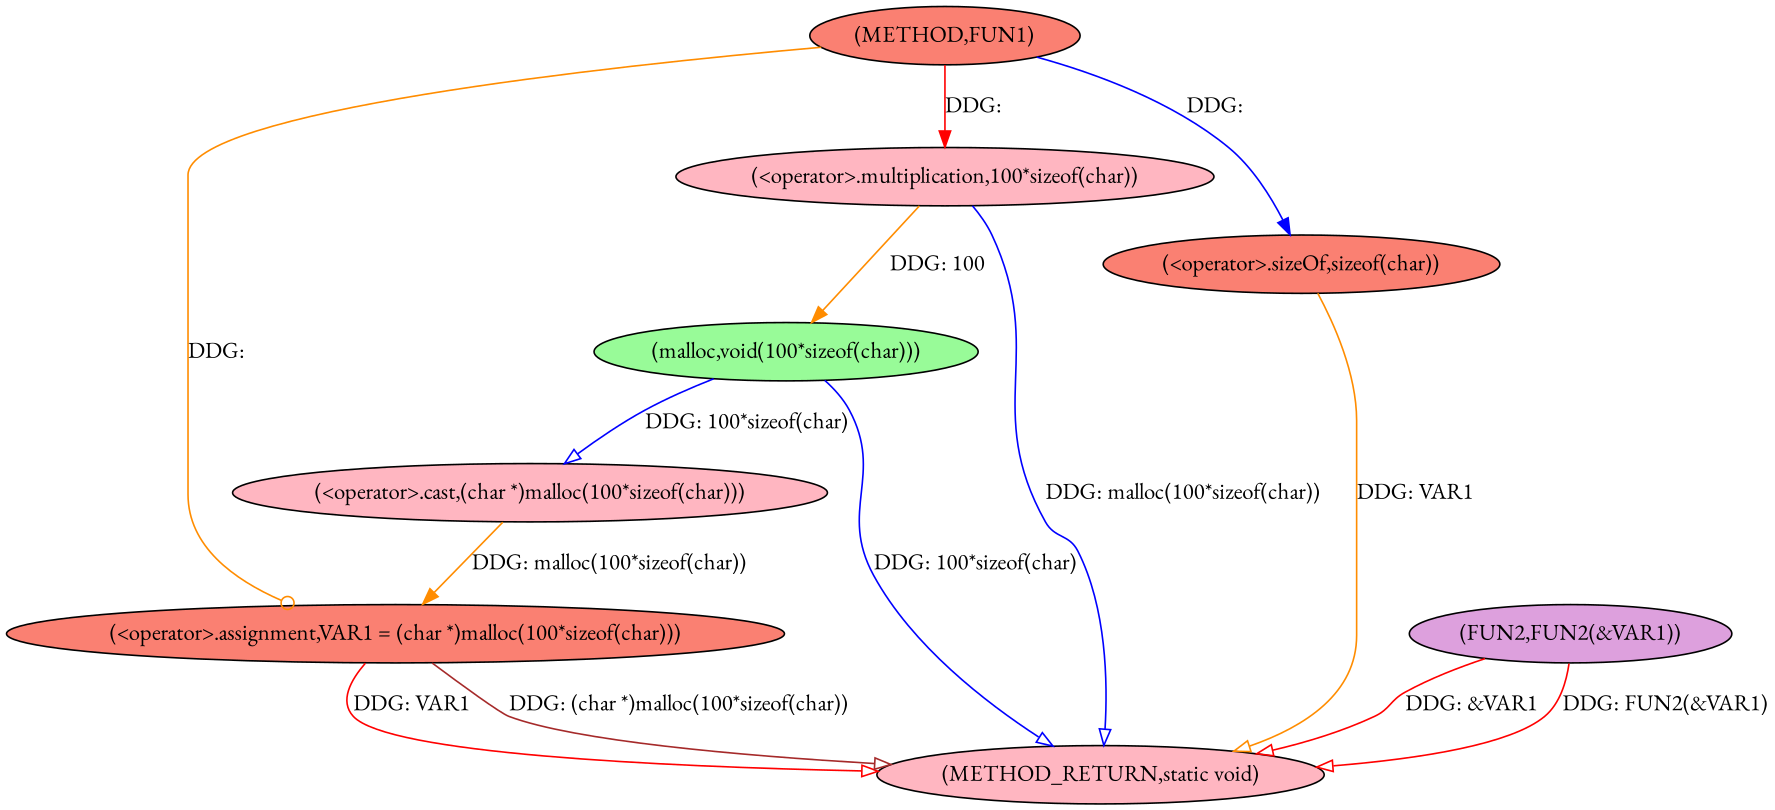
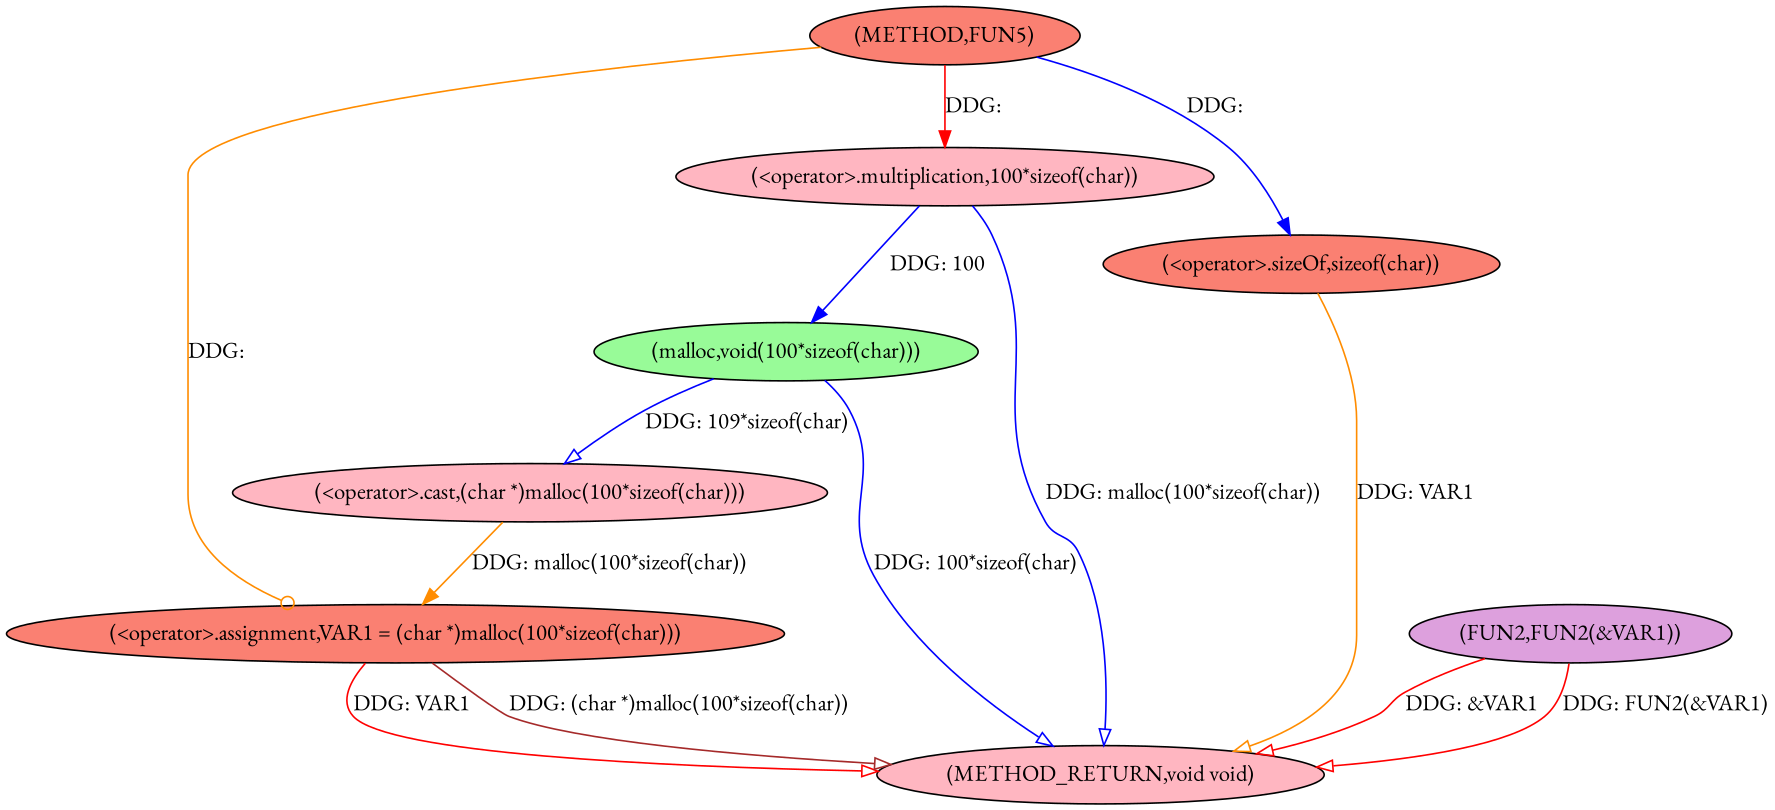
(945, 36) -> (945, 36)
(871, 258) -> (871, 258)
(747, 422) -> (747, 422)
(1101, 775) -> (1101, 775)
